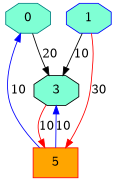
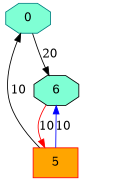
(89, 18) -> none
(56, 91) -> (56, 91)
(9, 99) -> (9, 99)
